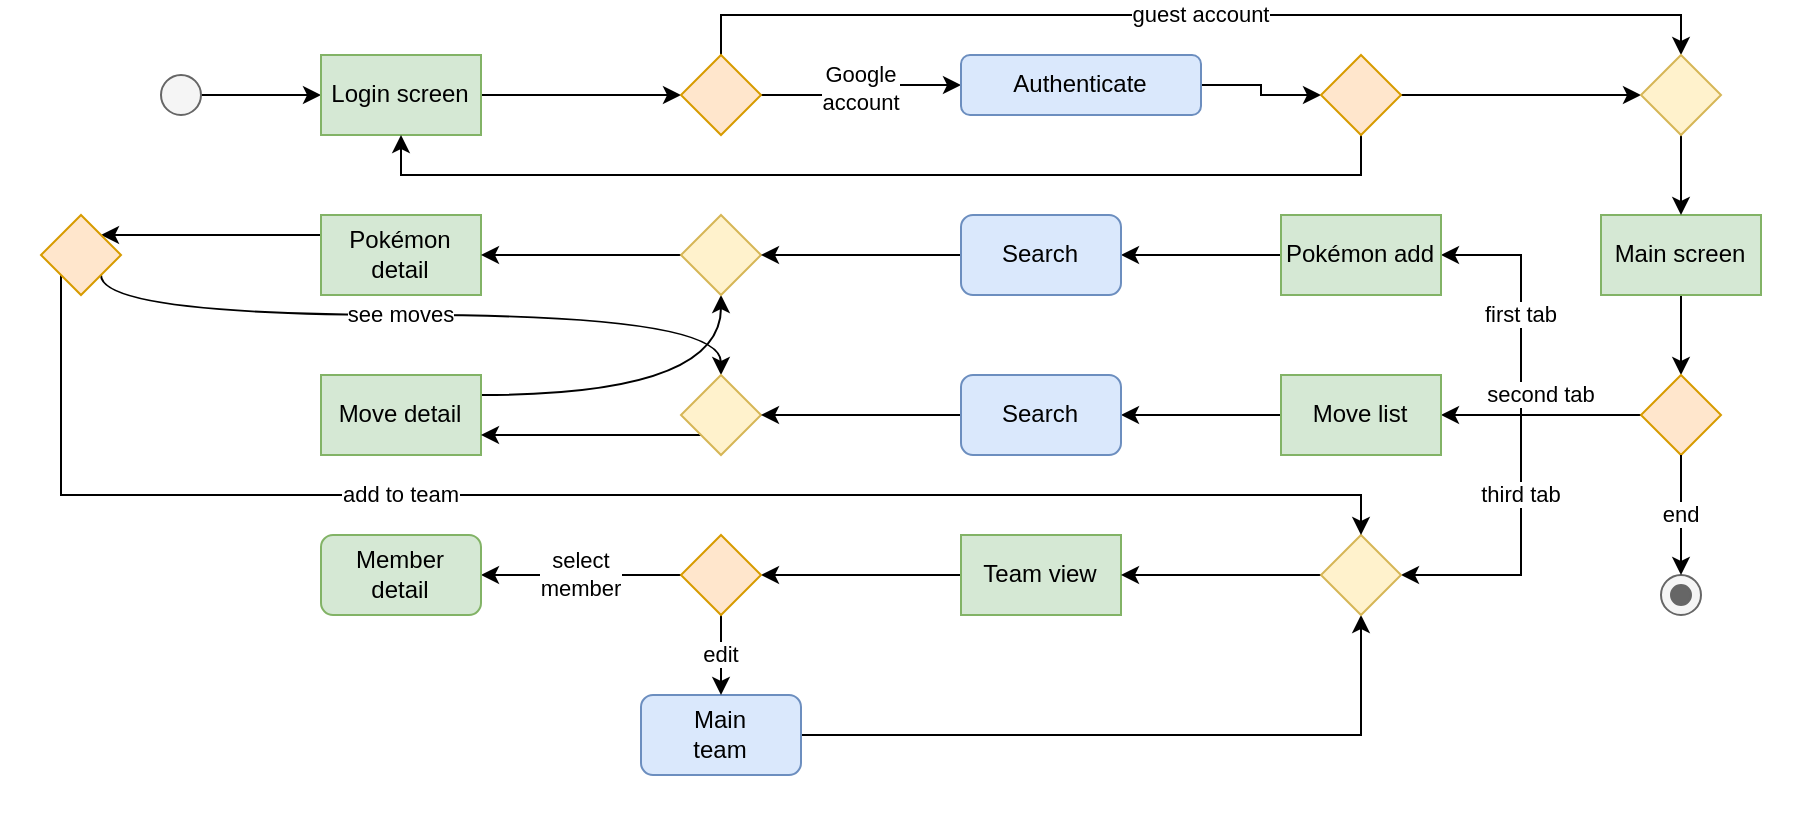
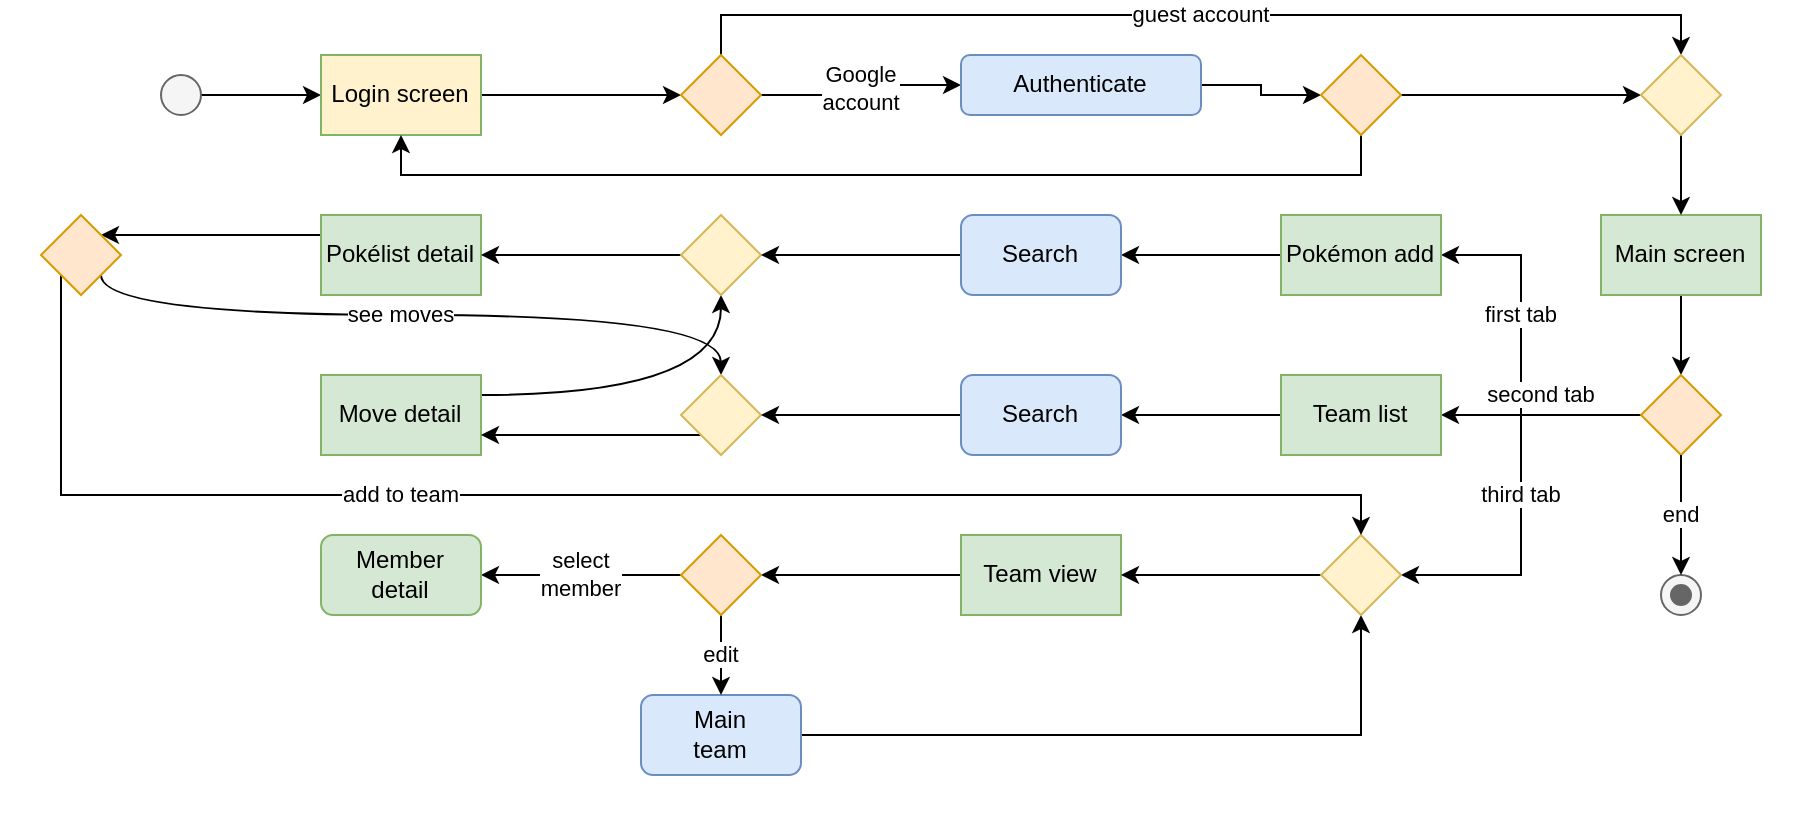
(401, 95) -> (401, 95)
(401, 255) -> (401, 255)
(1361, 415) -> (1361, 415)
